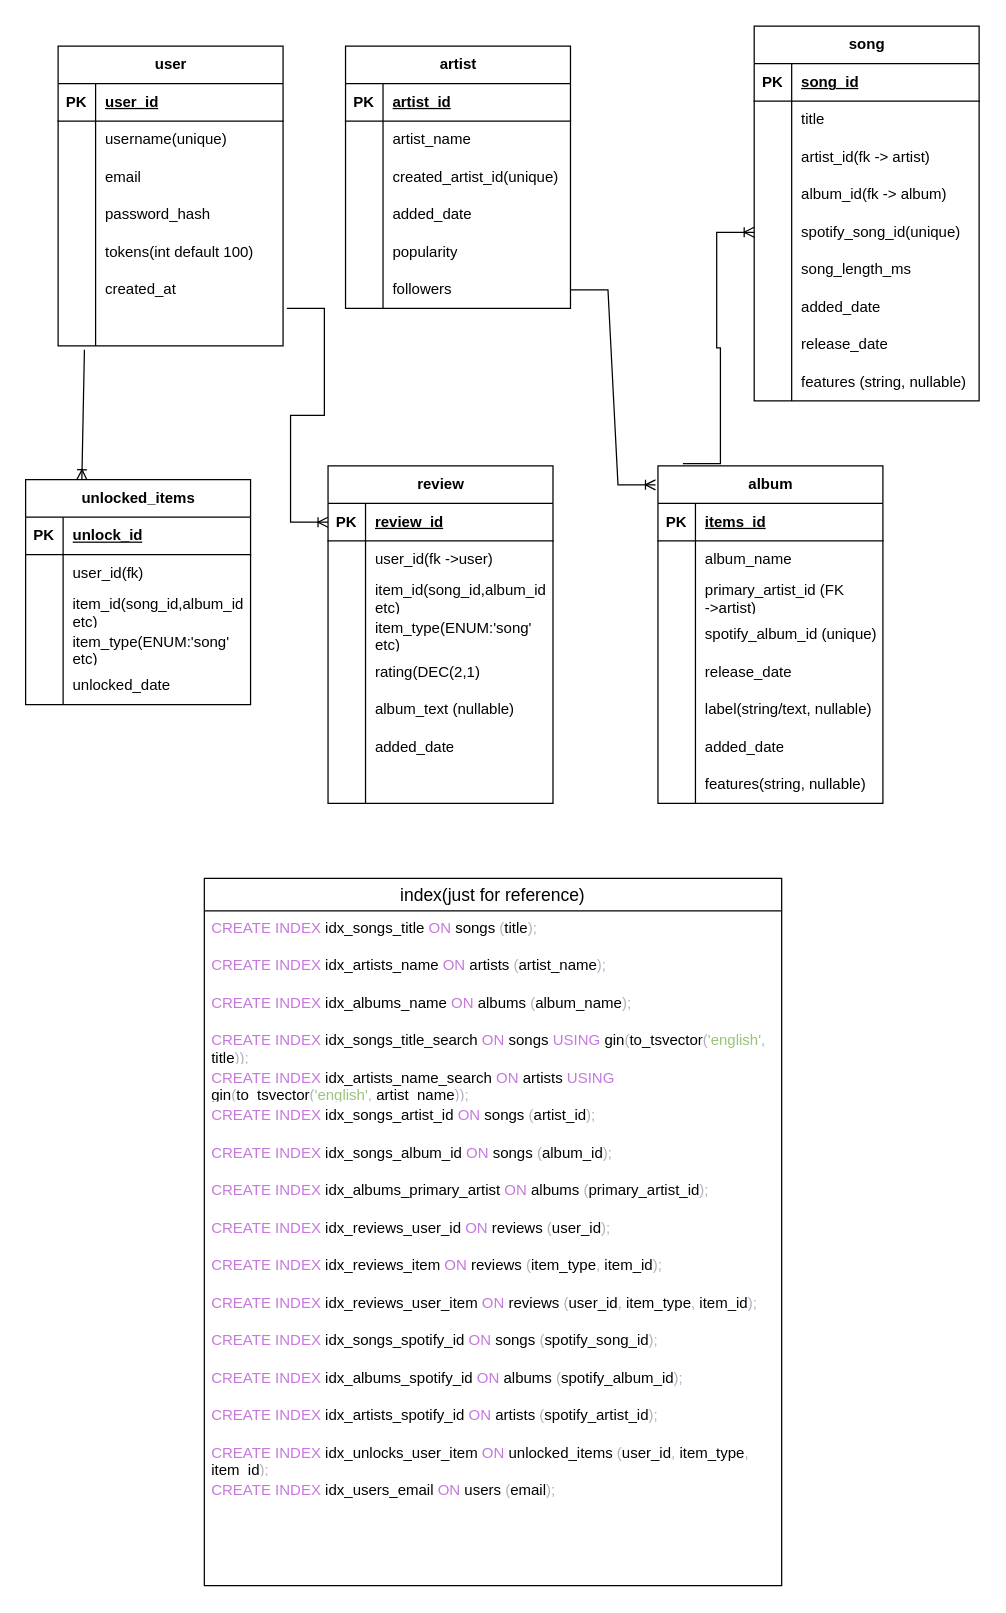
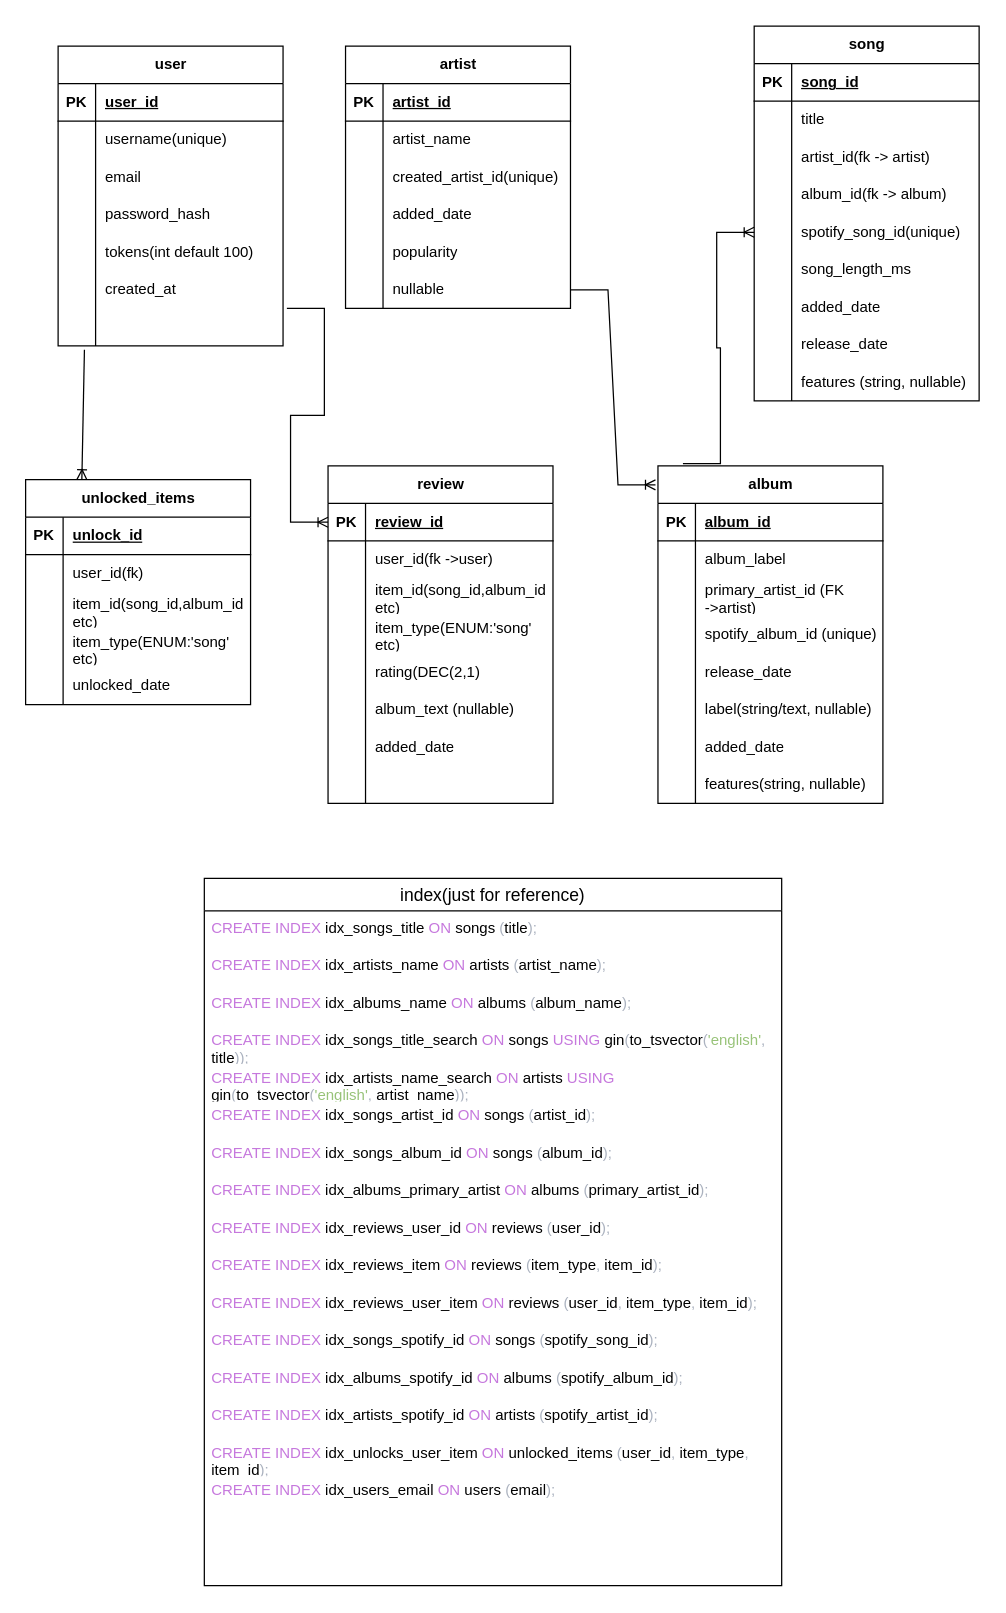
(427, 289) -> (421, 289)
(735, 522) -> (735, 522)
(746, 559) -> (746, 559)
